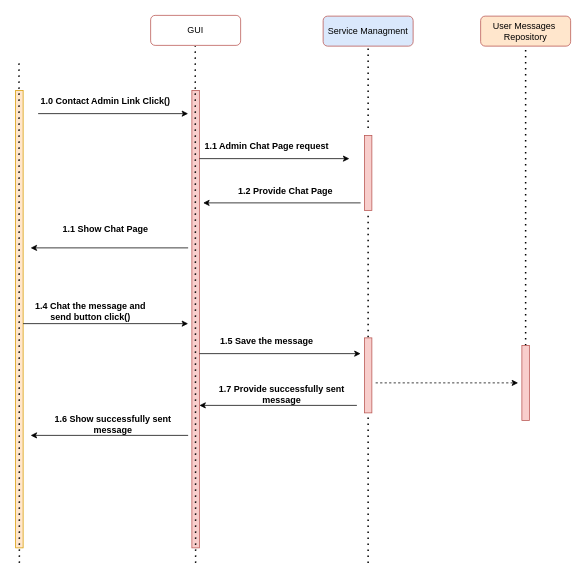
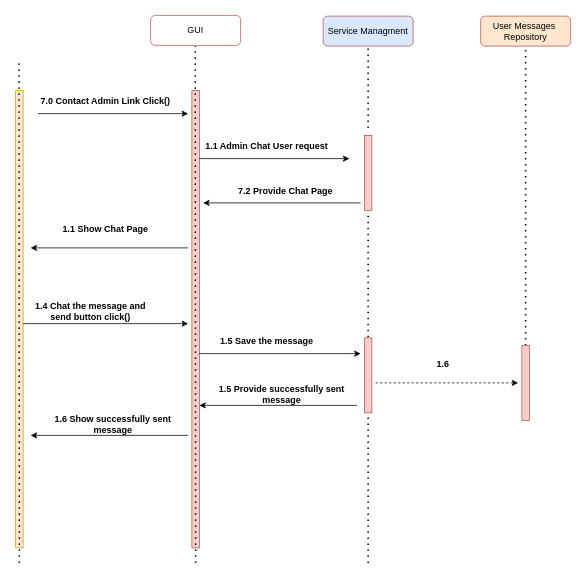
(105, 102) -> (105, 102)
(267, 147) -> (267, 147)
(285, 192) -> (285, 192)
none -> (443, 364)
(282, 394) -> (282, 394)
